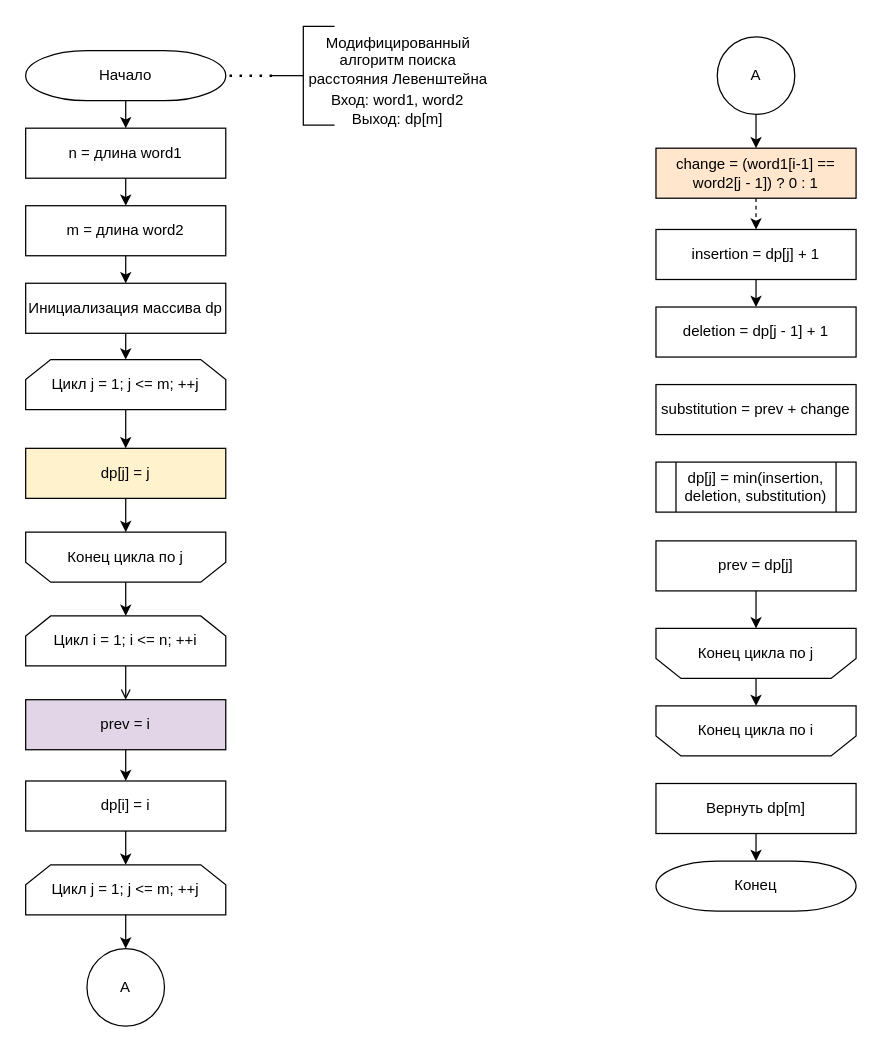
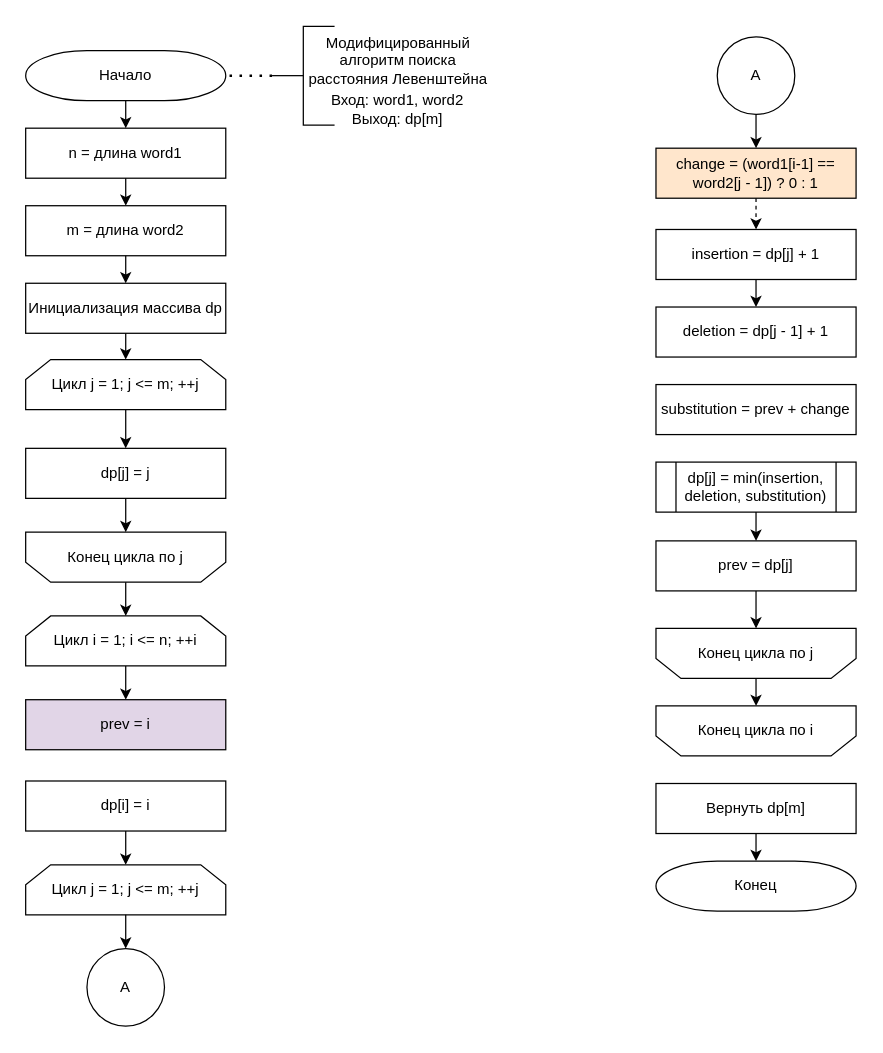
(126, 473) -> (126, 473)
none -> (756, 522)
(126, 691) -> (126, 689)
(126, 761) -> none
